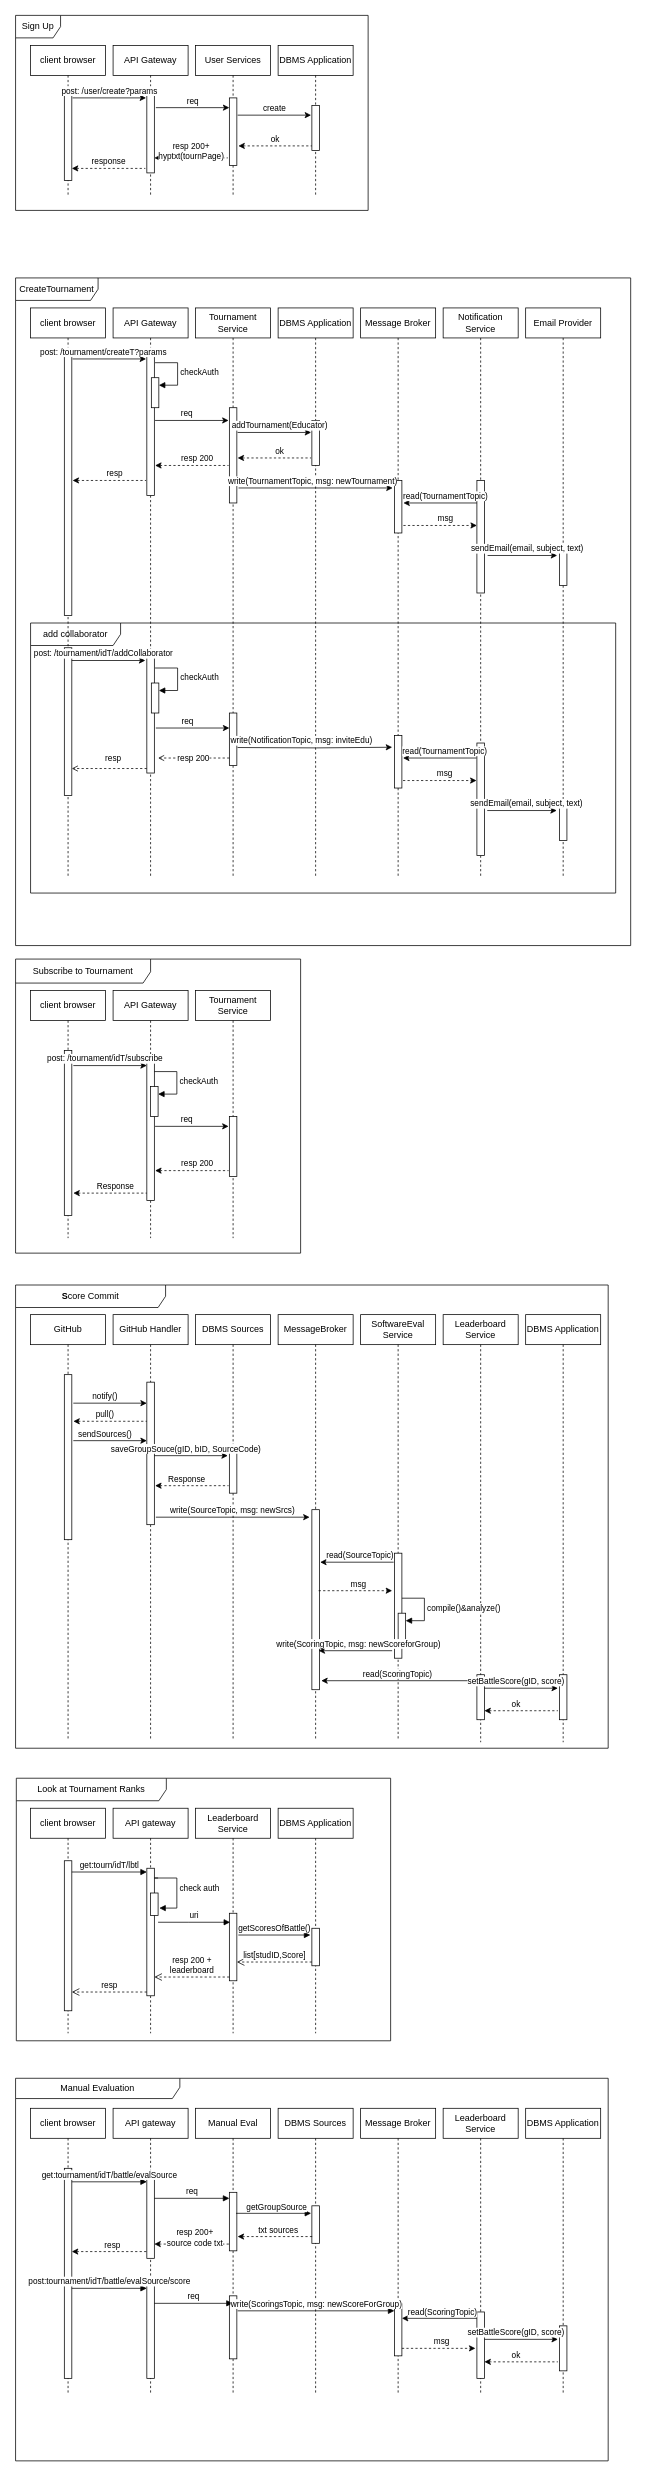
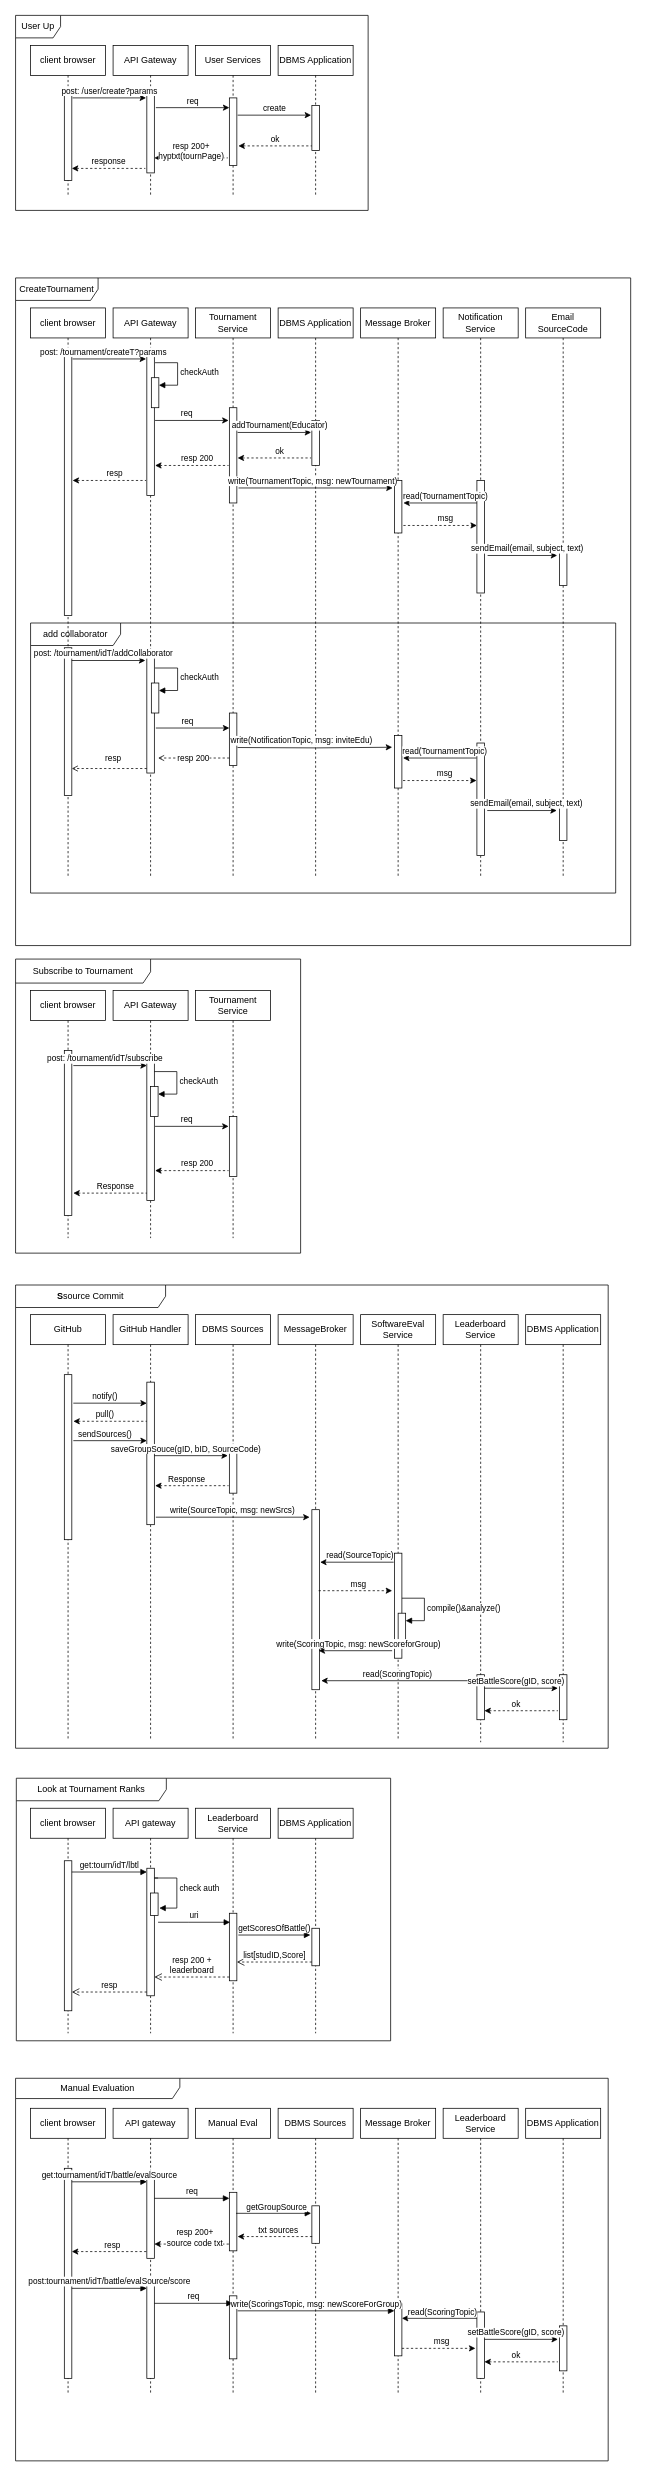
(38, 27) -> (38, 27)
(563, 323) -> (563, 323)
(90, 1296) -> (90, 1296)
